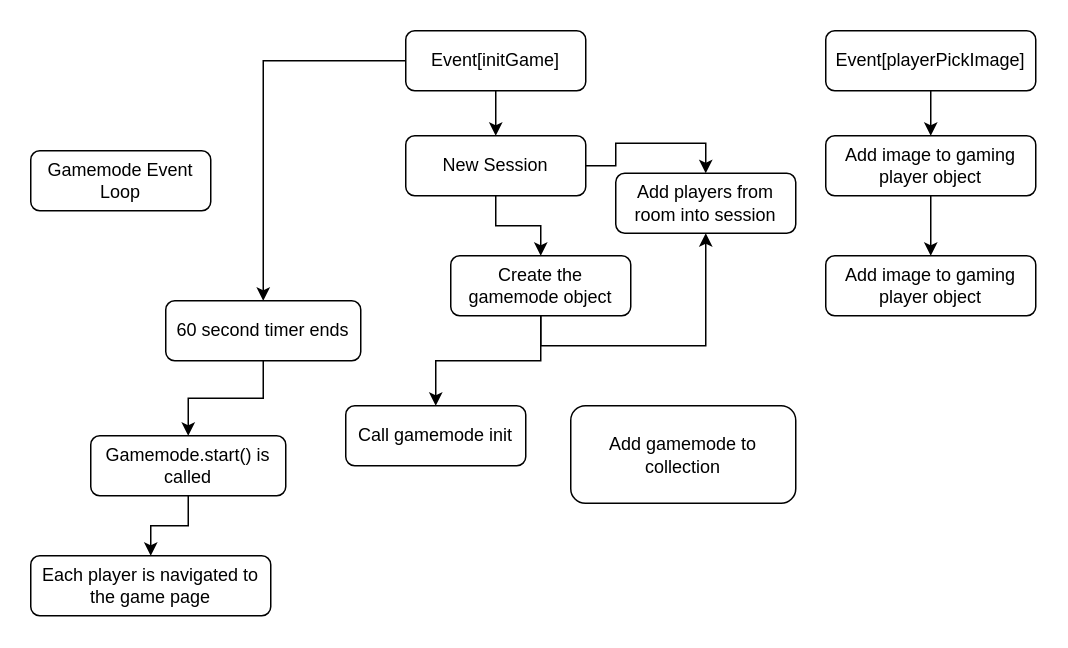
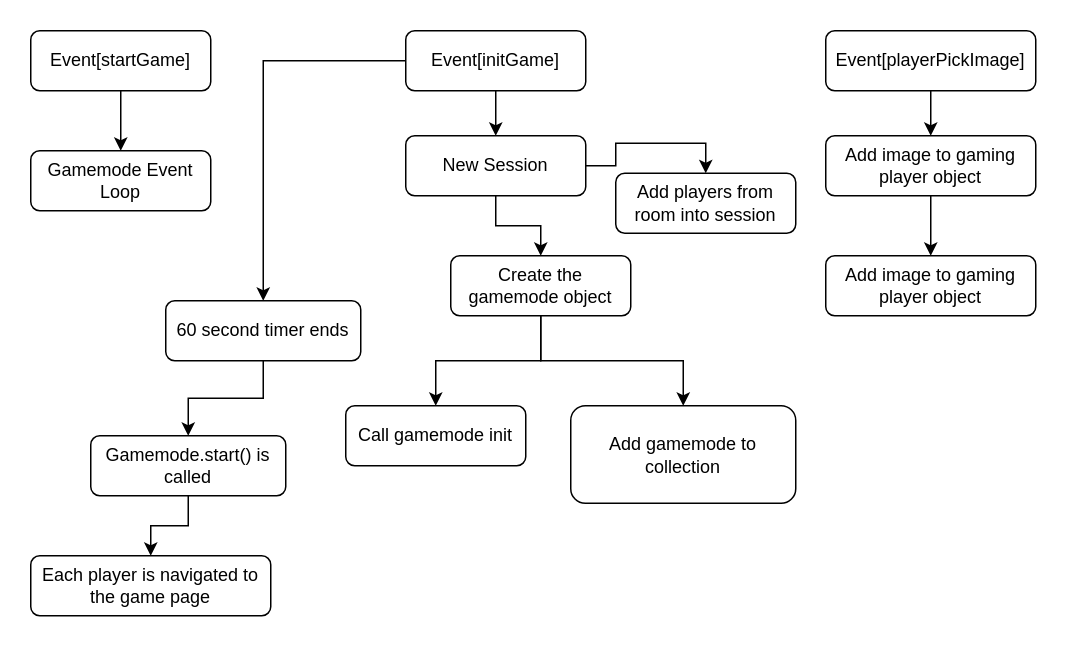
none -> (121, 61)
none -> (121, 116)
(675, 346) -> (629, 361)
